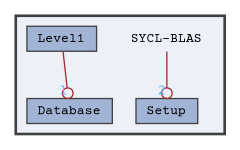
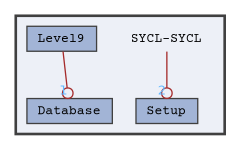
(62, 39) -> (62, 39)
(167, 39) -> (167, 39)
